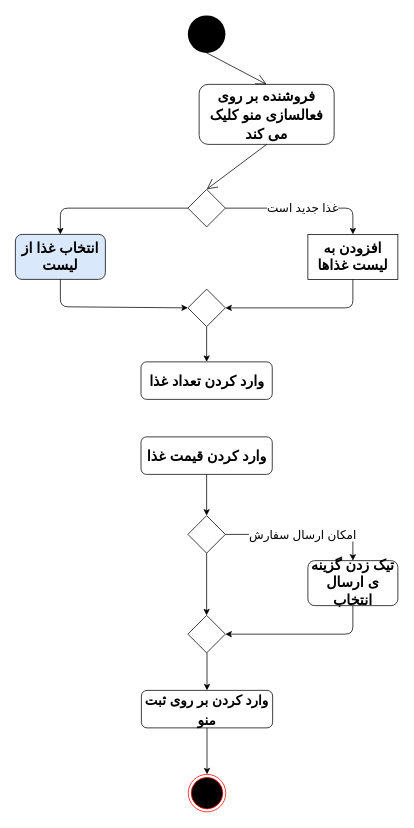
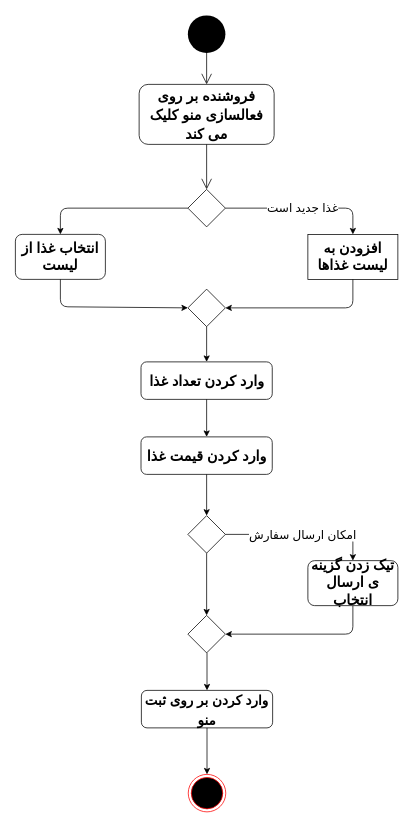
(267, 114) -> (207, 114)
(60, 257) -> (60, 257)
none -> (207, 416)
